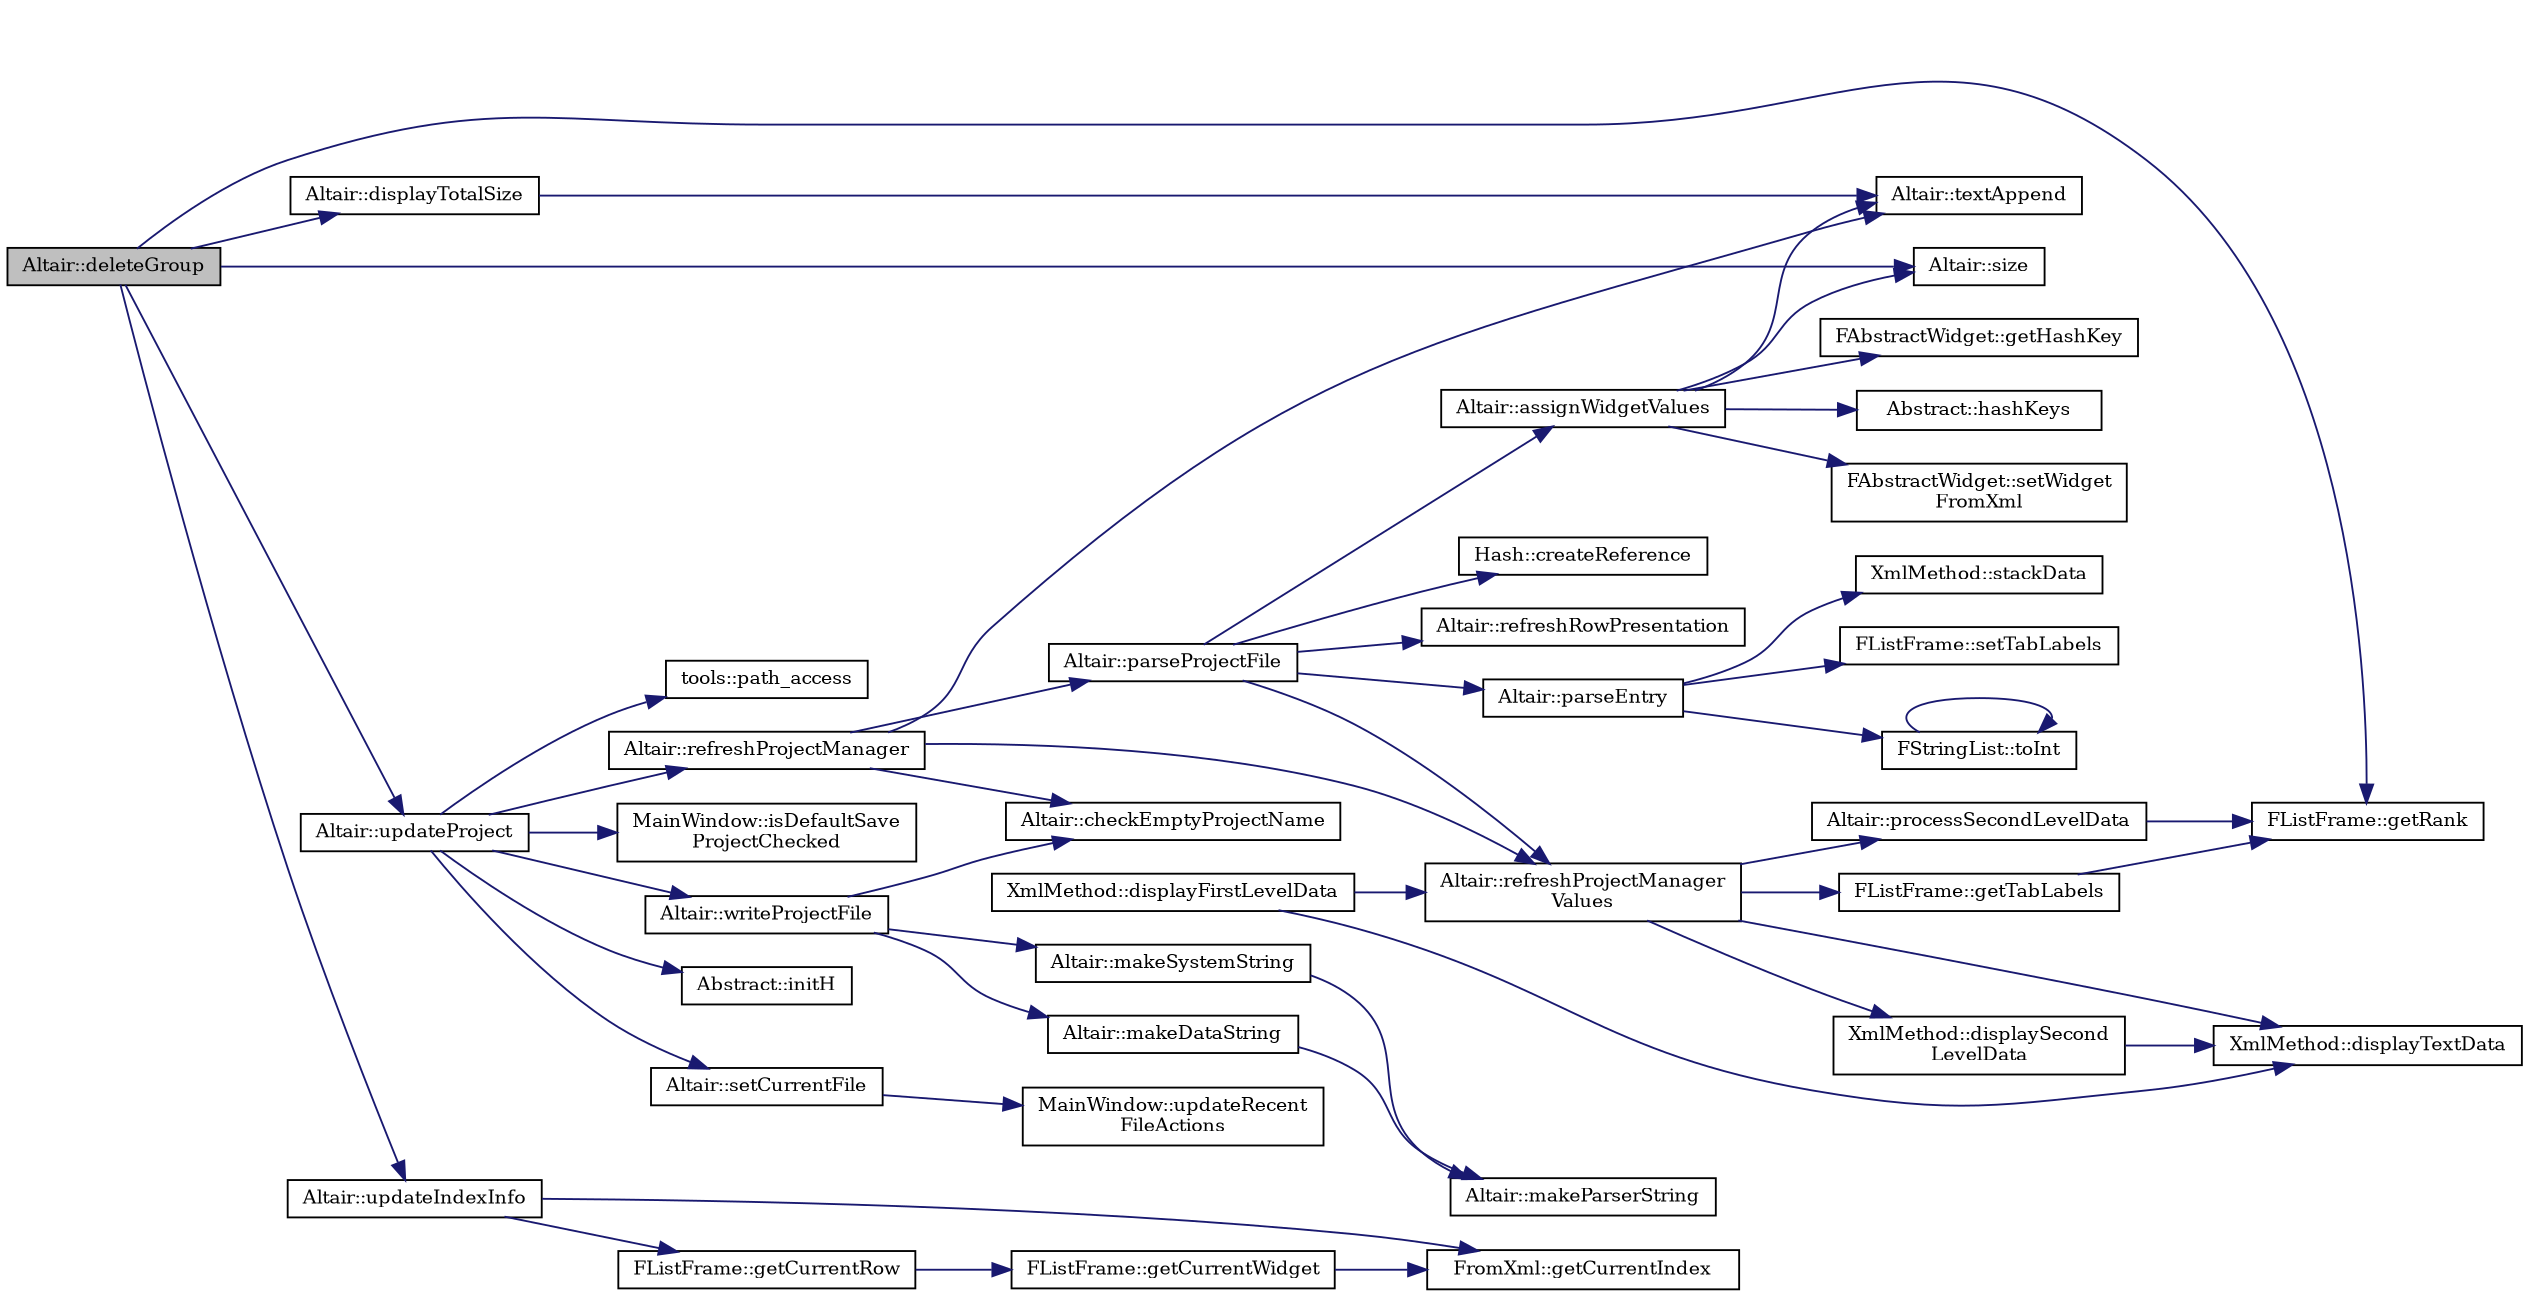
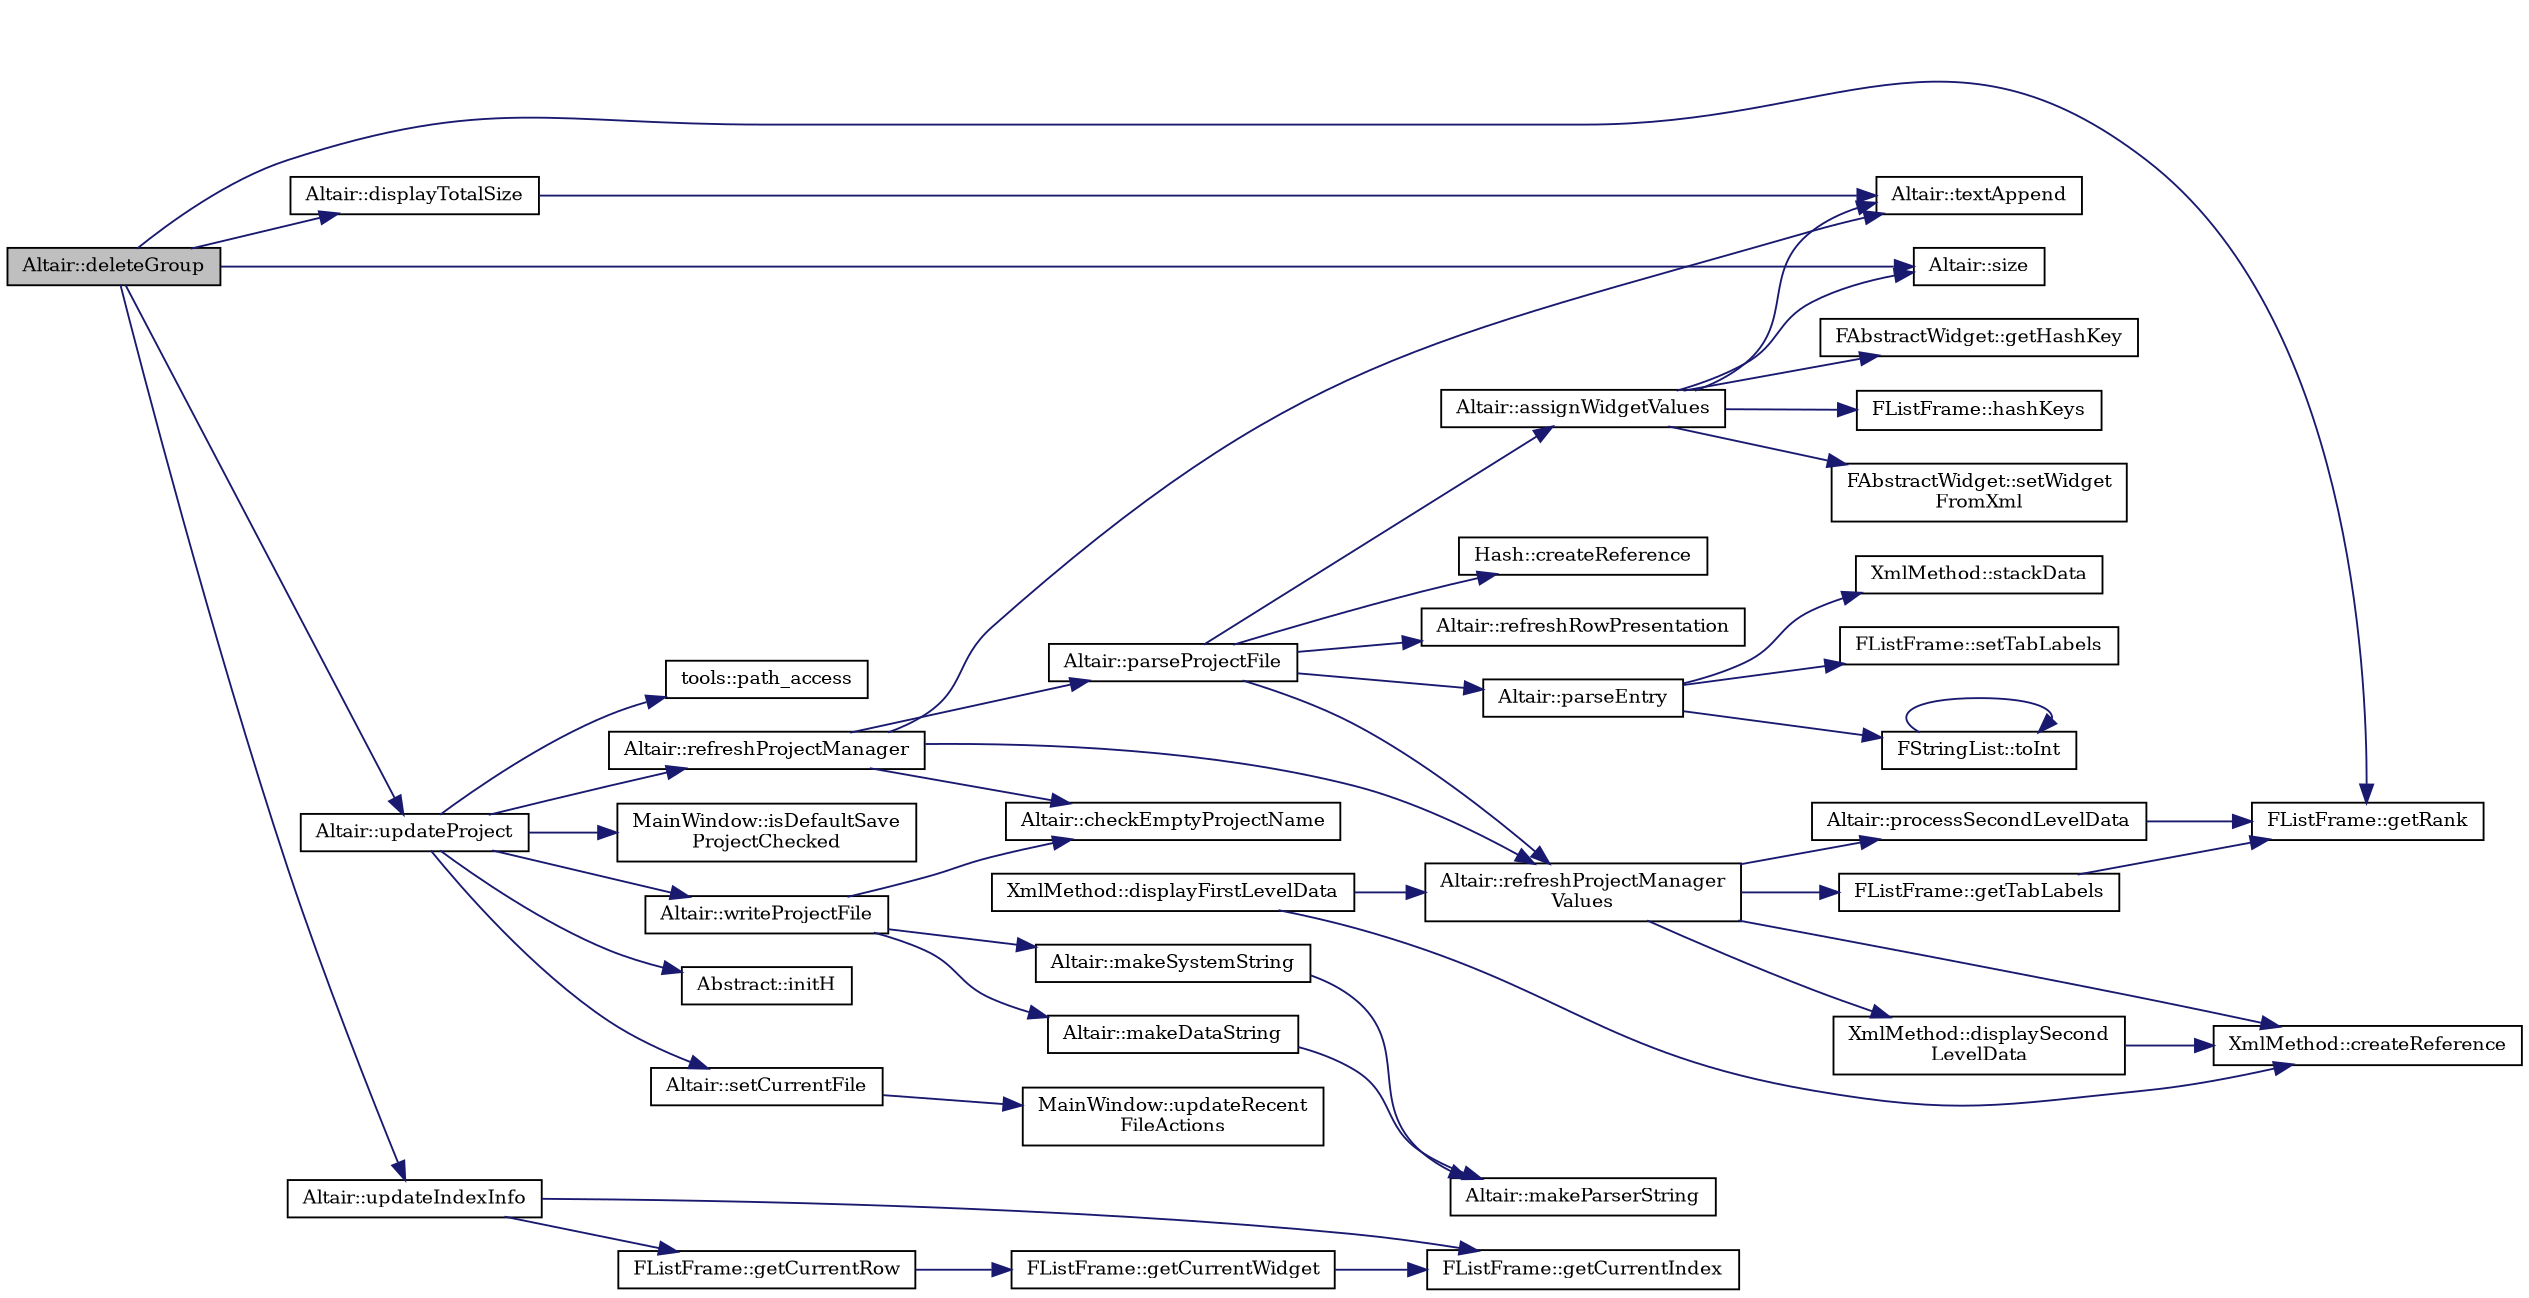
(1979, 410) -> (1979, 410)
(2368, 1046) -> (2368, 1046)
(1583, 1270) -> (1583, 1270)
